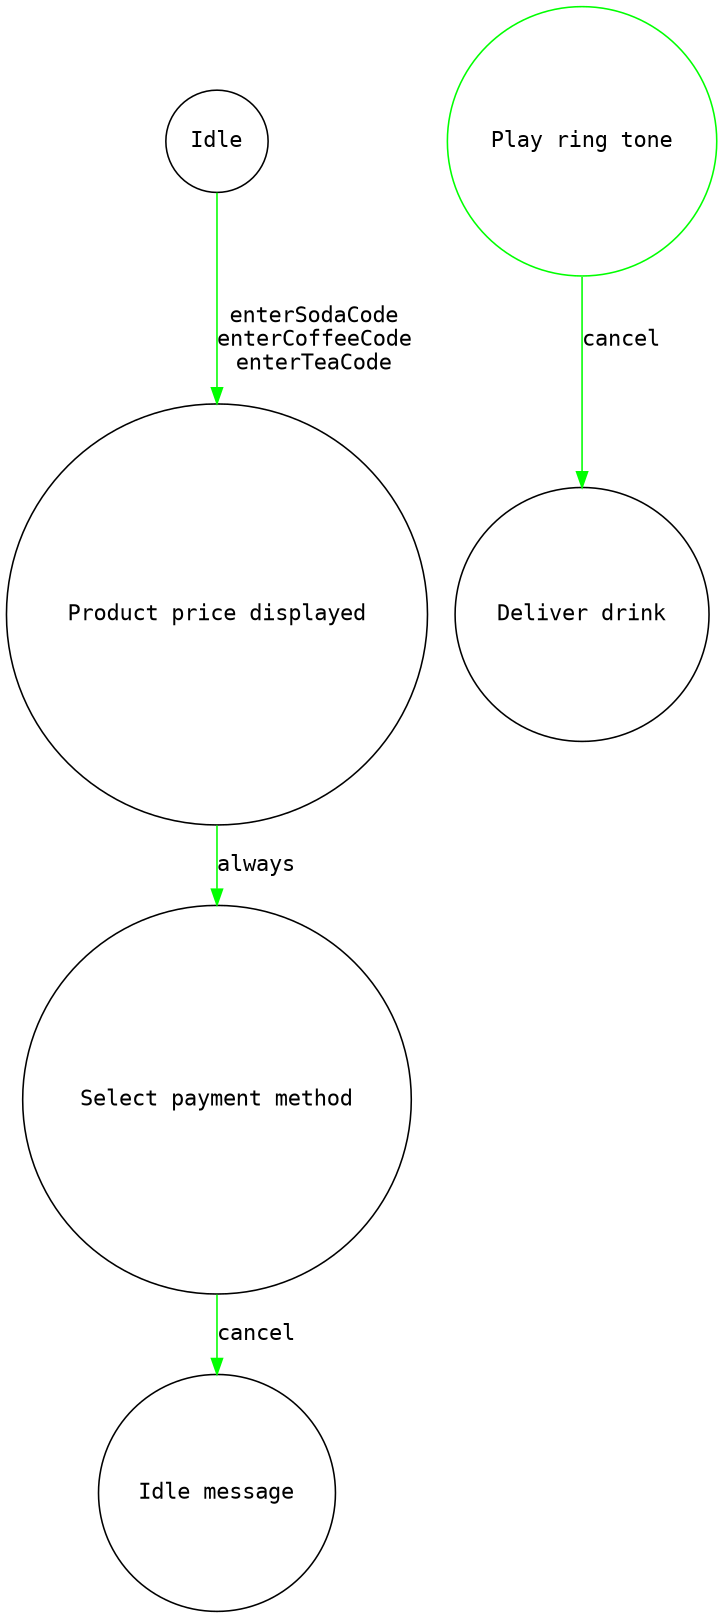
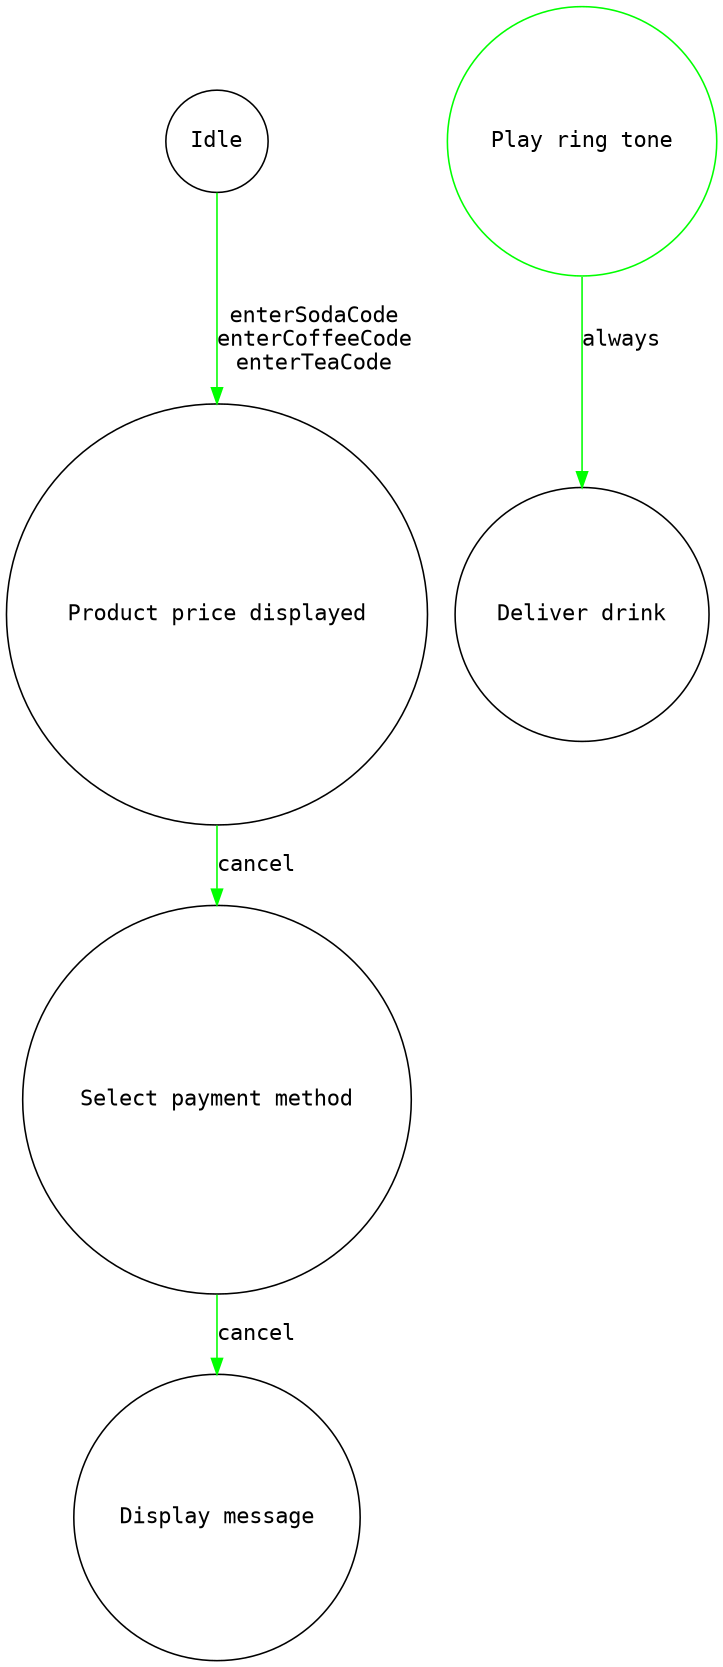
(621, 340) -> (621, 340)
(256, 865) -> (256, 865)
(217, 1493) -> (217, 1517)
